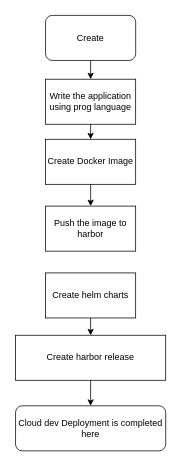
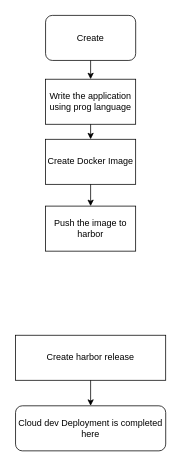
(90, 295) -> none
(90, 324) -> none
